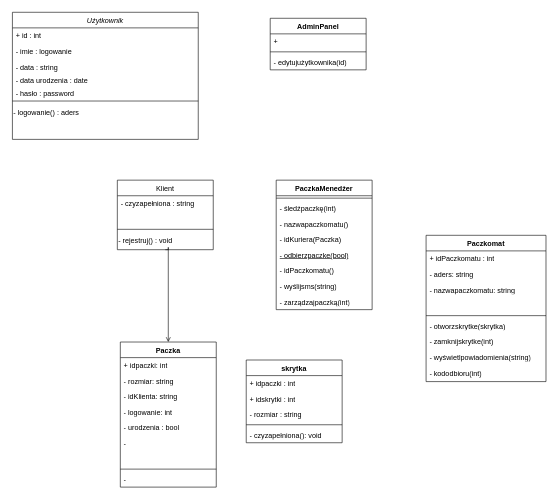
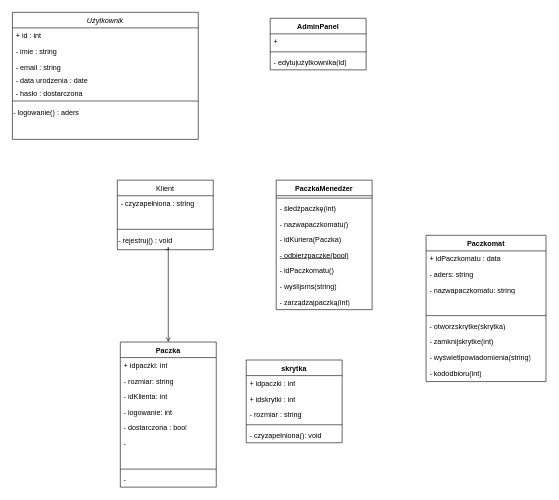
(44, 52) -> (39, 52)
(41, 67) -> (41, 67)
(48, 94) -> (54, 94)
(465, 260) -> (468, 260)
(156, 398) -> (150, 398)
(155, 429) -> (160, 429)
